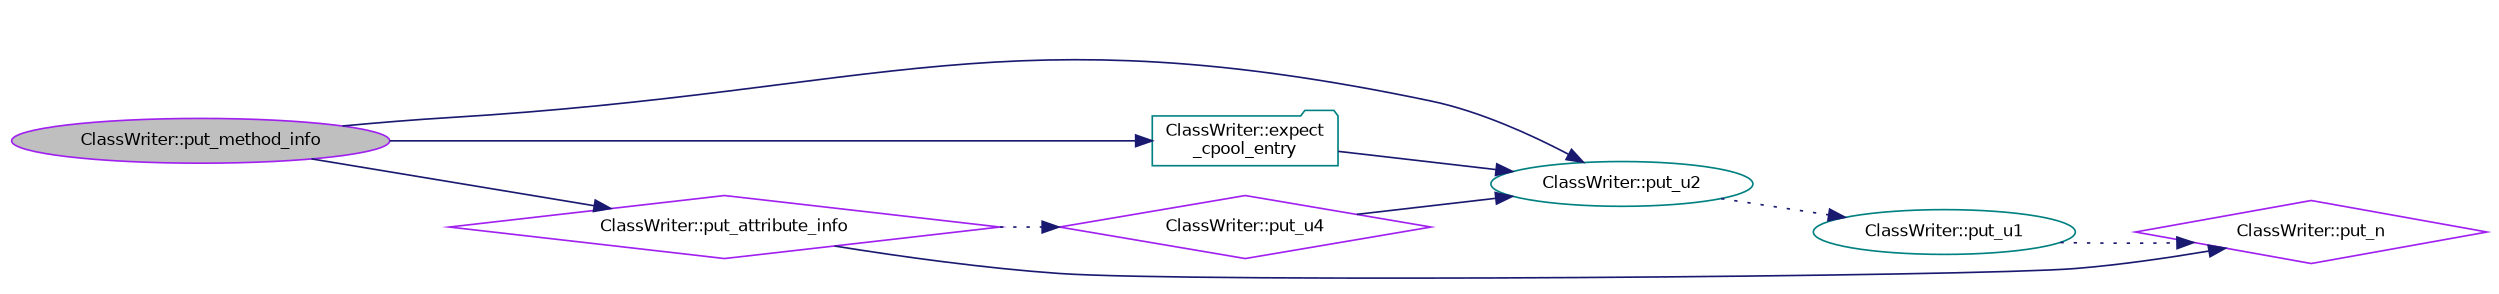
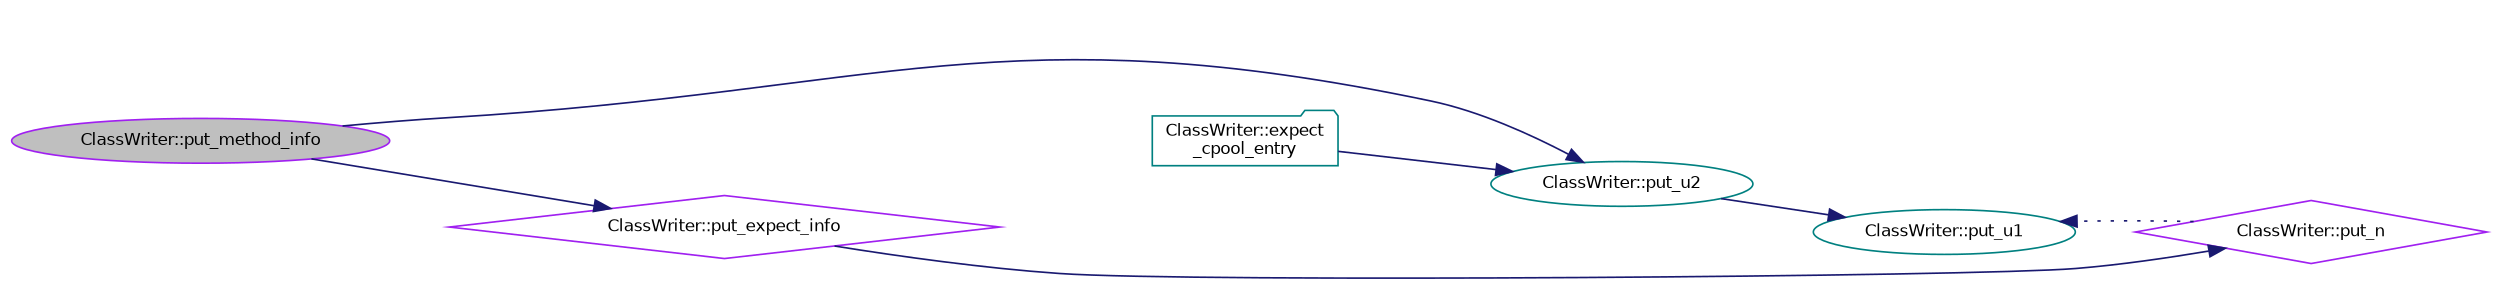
(762, 141) -> none
(1775, 207) -> (1775, 207)
(724, 227) -> (724, 227)
(1245, 227) -> none
(2119, 243) -> (2135, 221)
